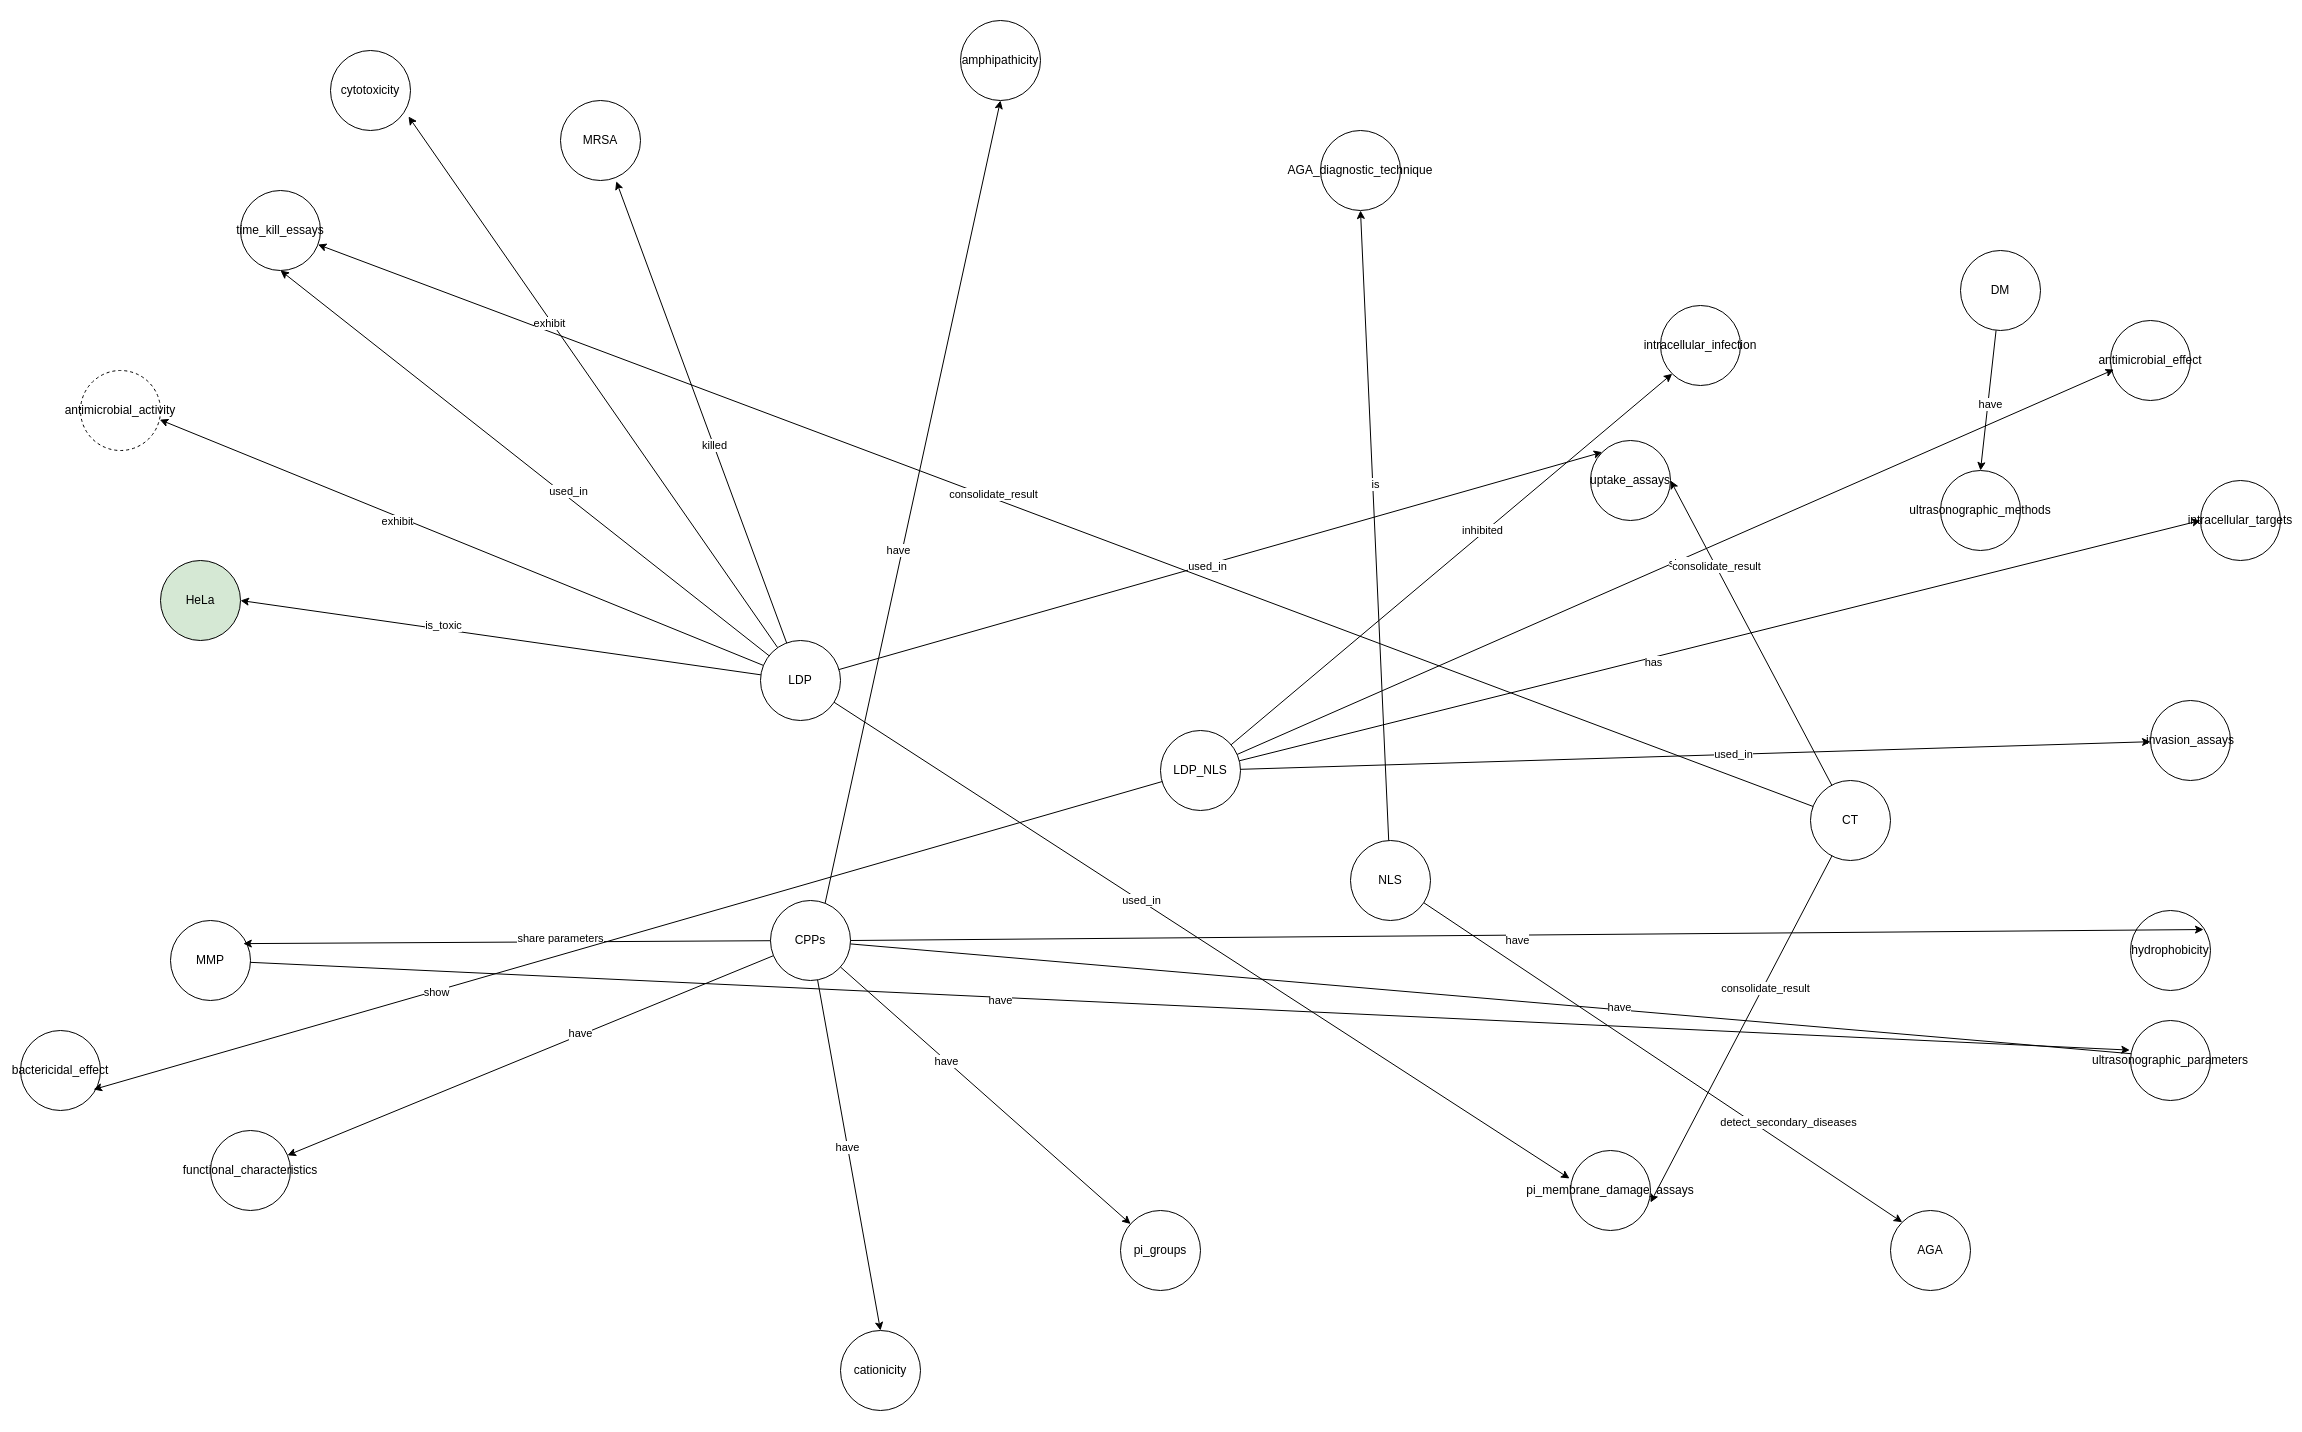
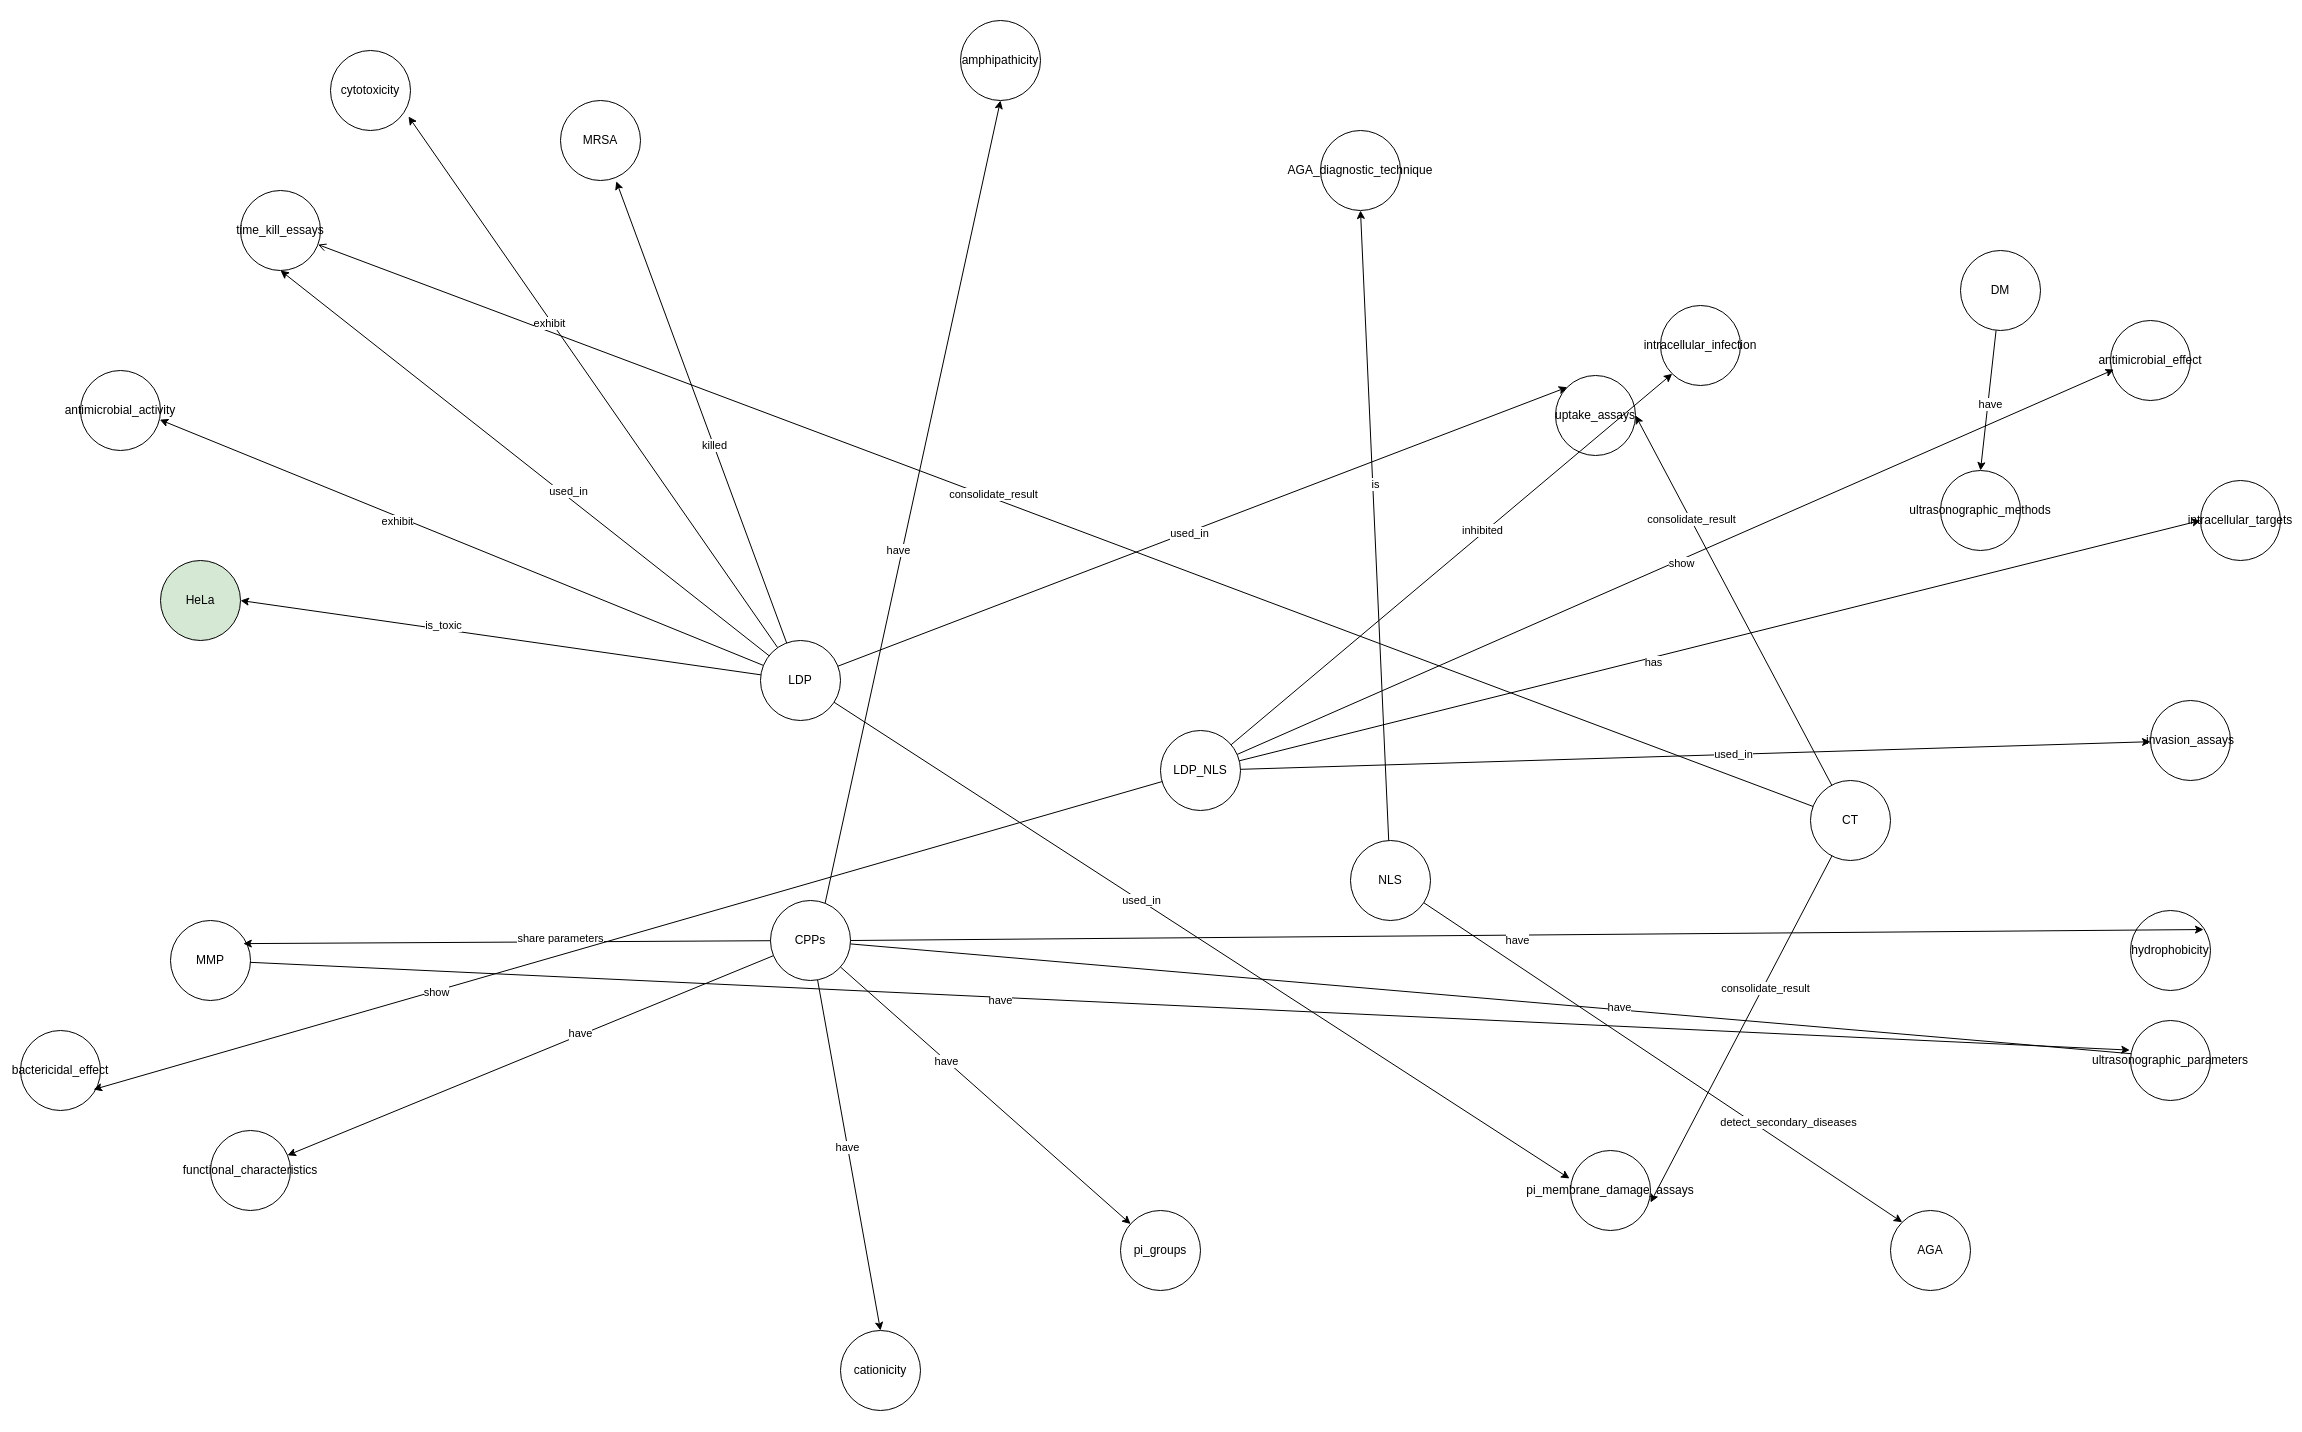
(325, 247) -> (323, 246)
(121, 411) -> (121, 411)
(1631, 481) -> (1596, 416)
